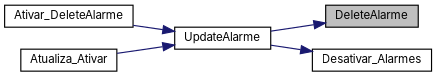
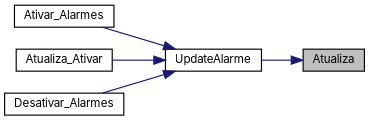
(69, 16) -> (64, 16)
(372, 16) -> (334, 60)
(286, 47) -> (133, 84)
